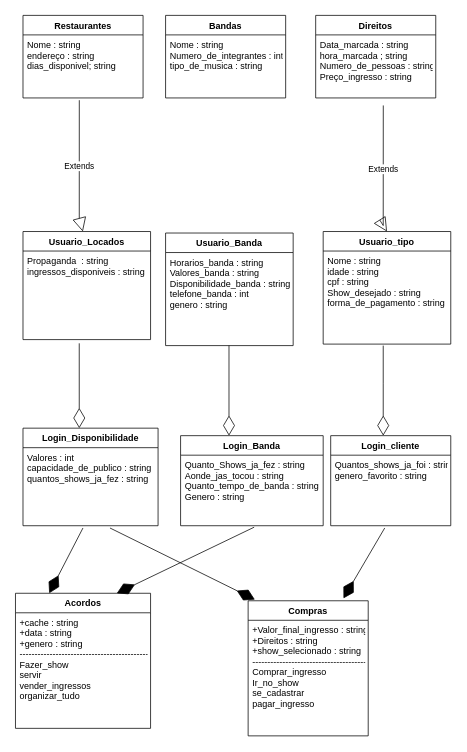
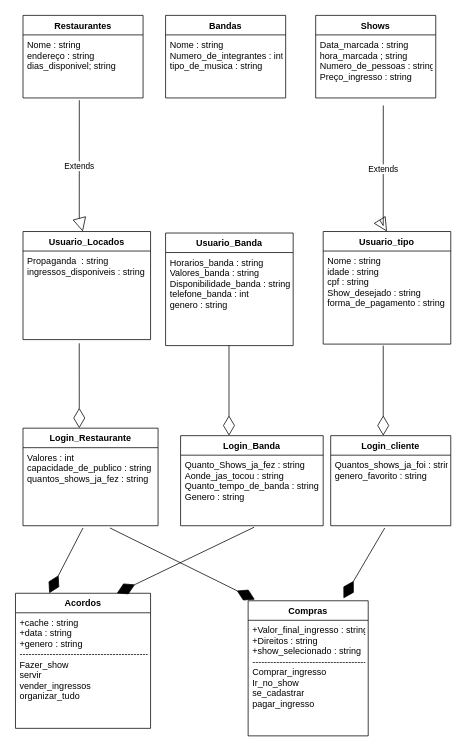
(375, 26) -> (375, 26)
(90, 438) -> (90, 438)
